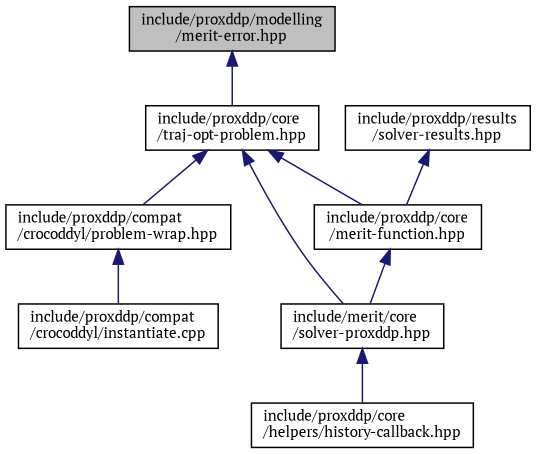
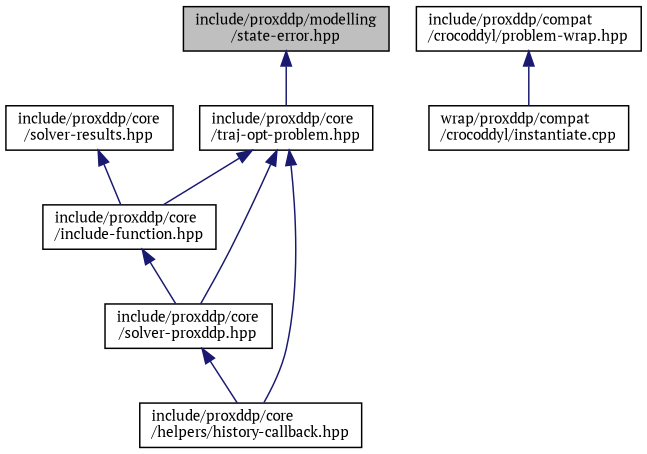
(232, 29) -> (286, 29)
(438, 128) -> (89, 128)
(170, 182) -> (295, 287)
(398, 227) -> (129, 227)
(118, 326) -> (529, 128)
(362, 326) -> (189, 326)
